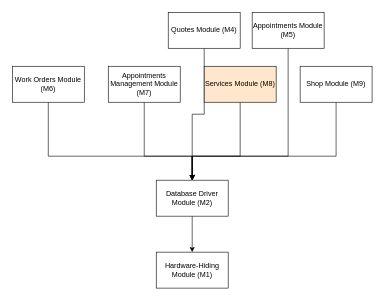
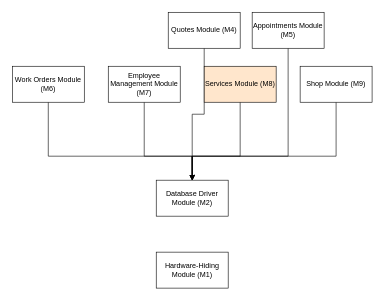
(144, 84) -> (144, 84)
(192, 246) -> none
